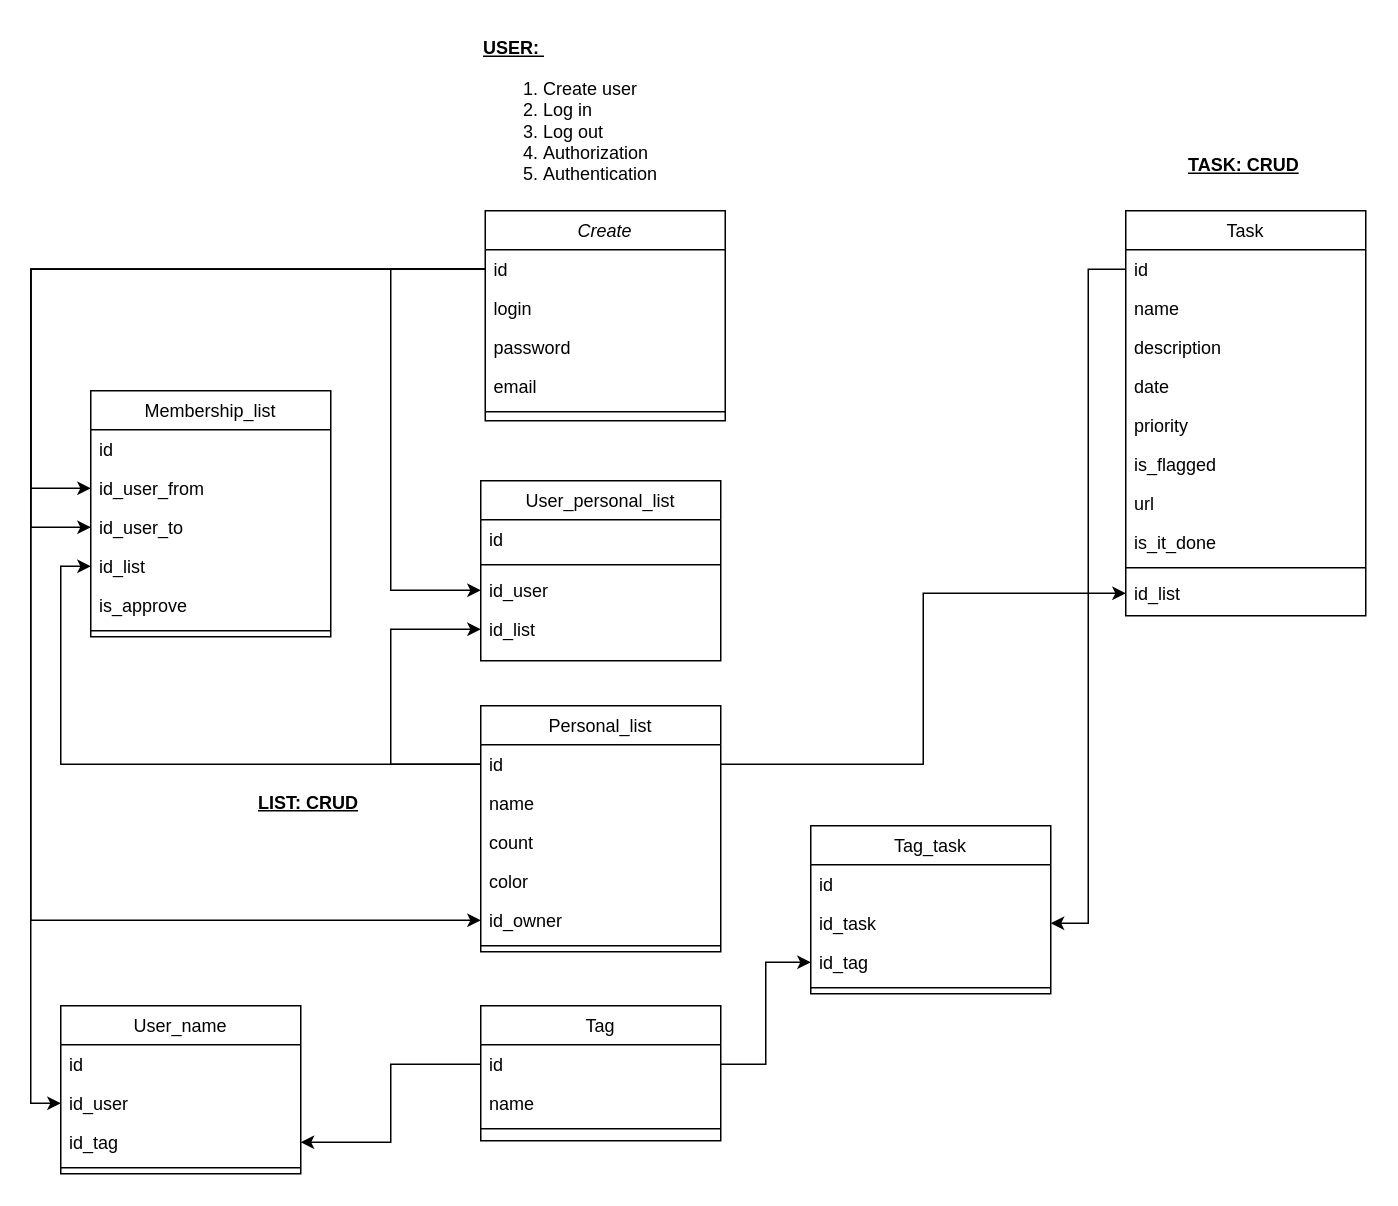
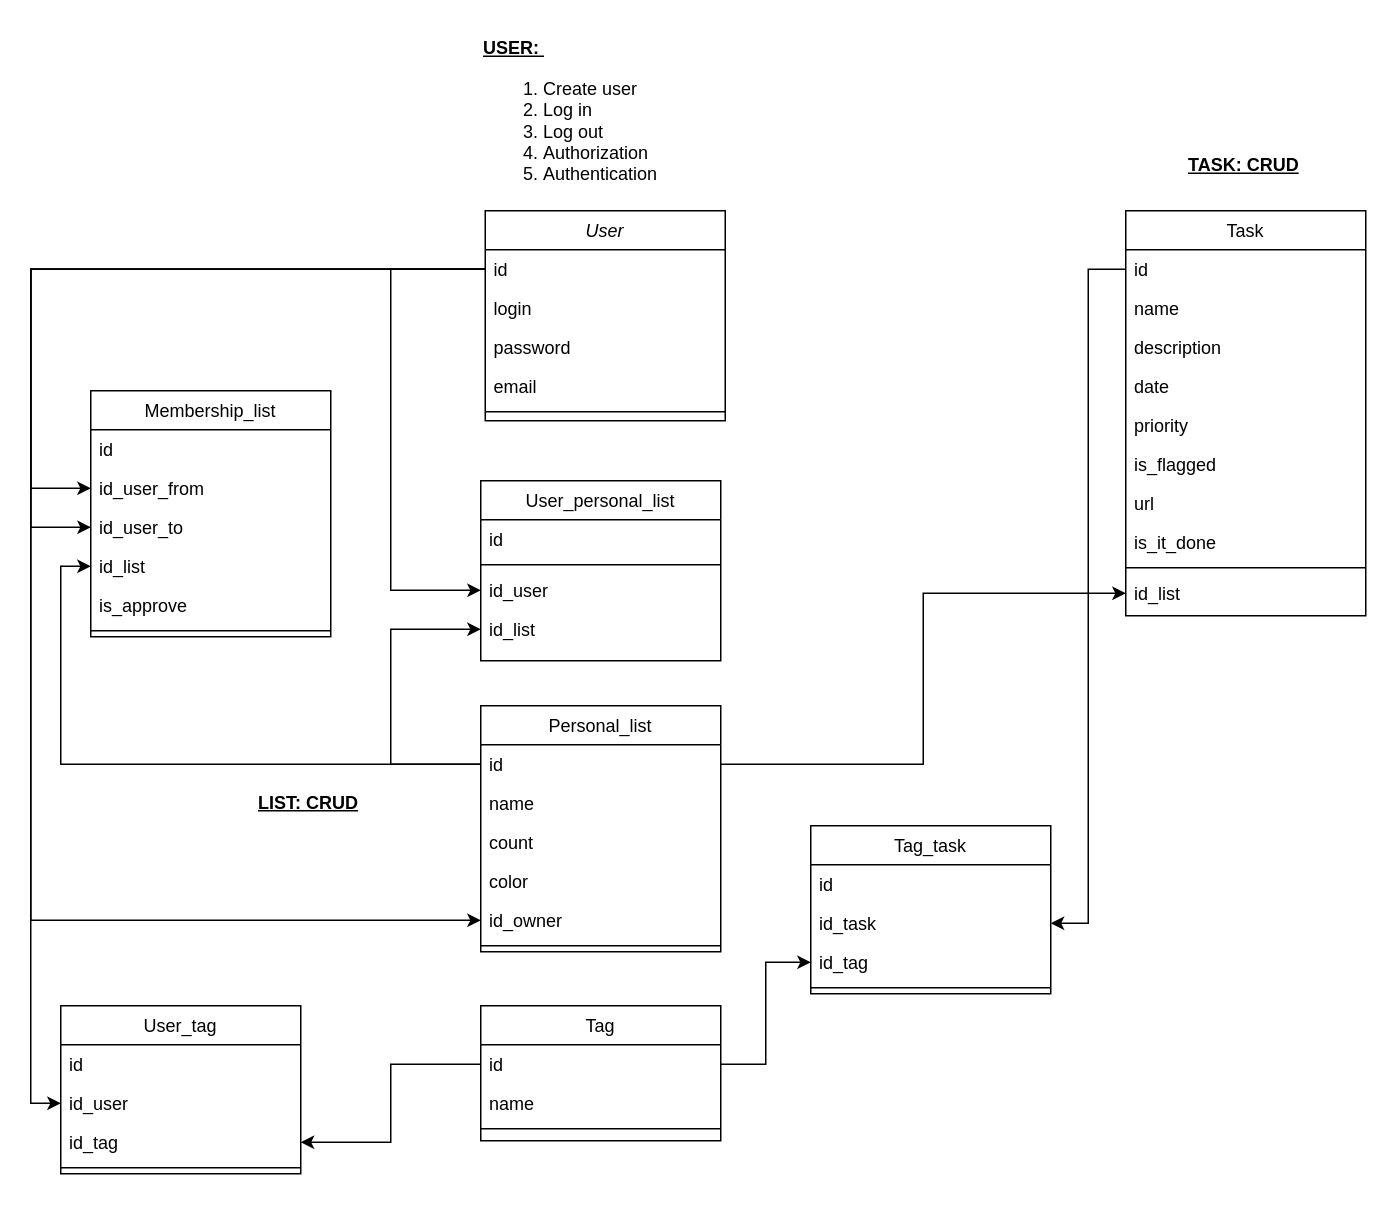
(605, 231) -> (605, 231)
(180, 1026) -> (180, 1026)
